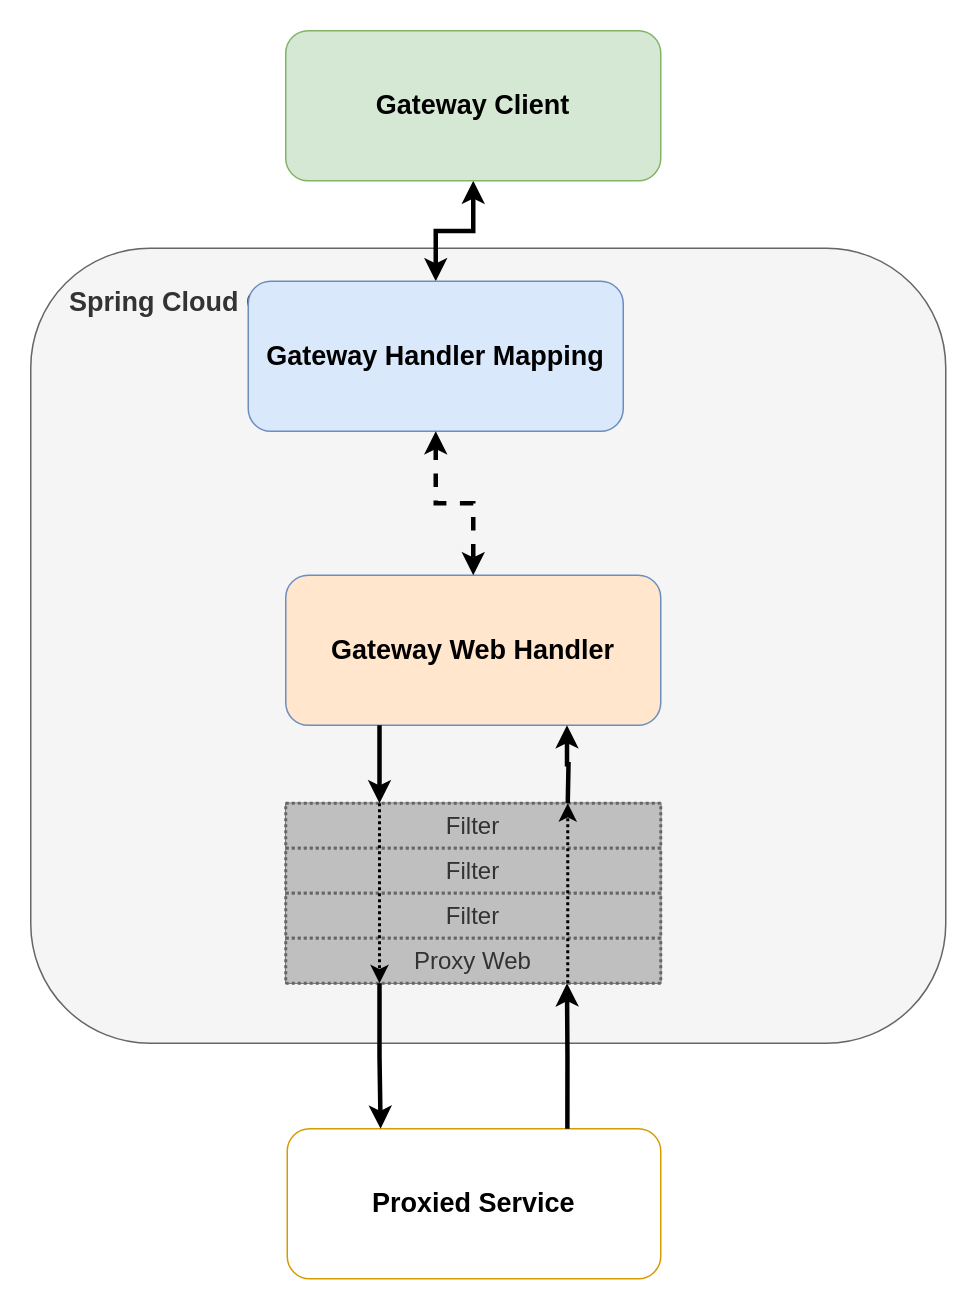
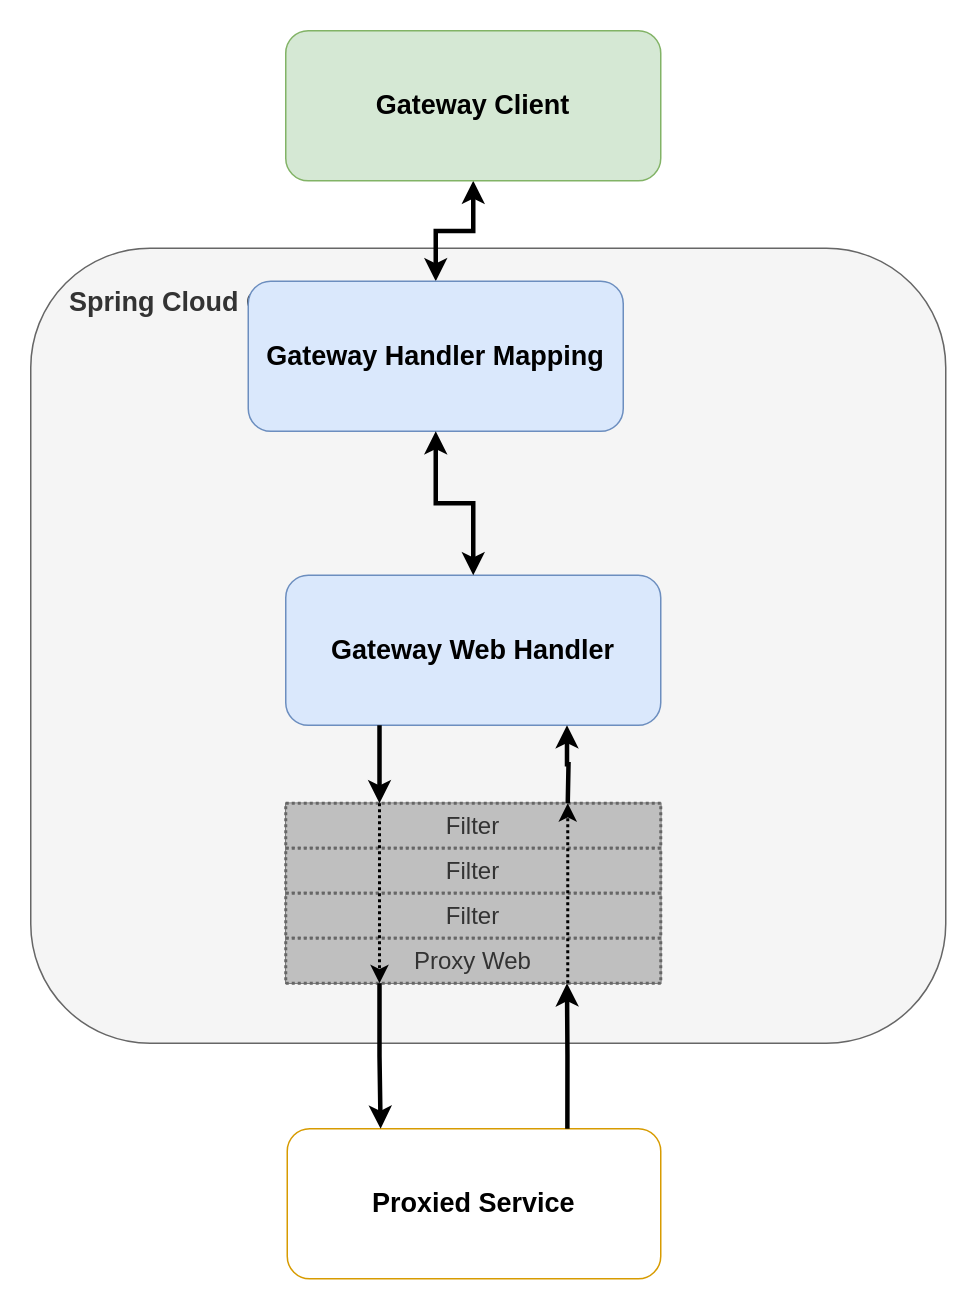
(452, 503) -> (452, 503)
(473, 650) -> (473, 650)
